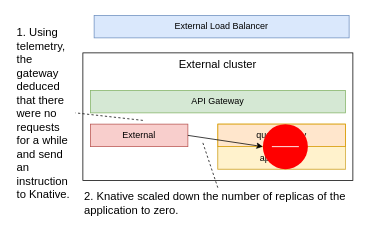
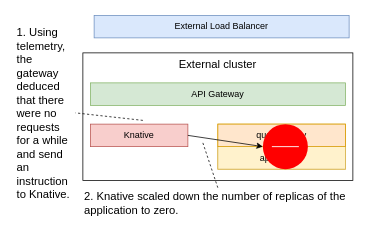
(218, 102) -> (218, 94)
(139, 135) -> (139, 135)
